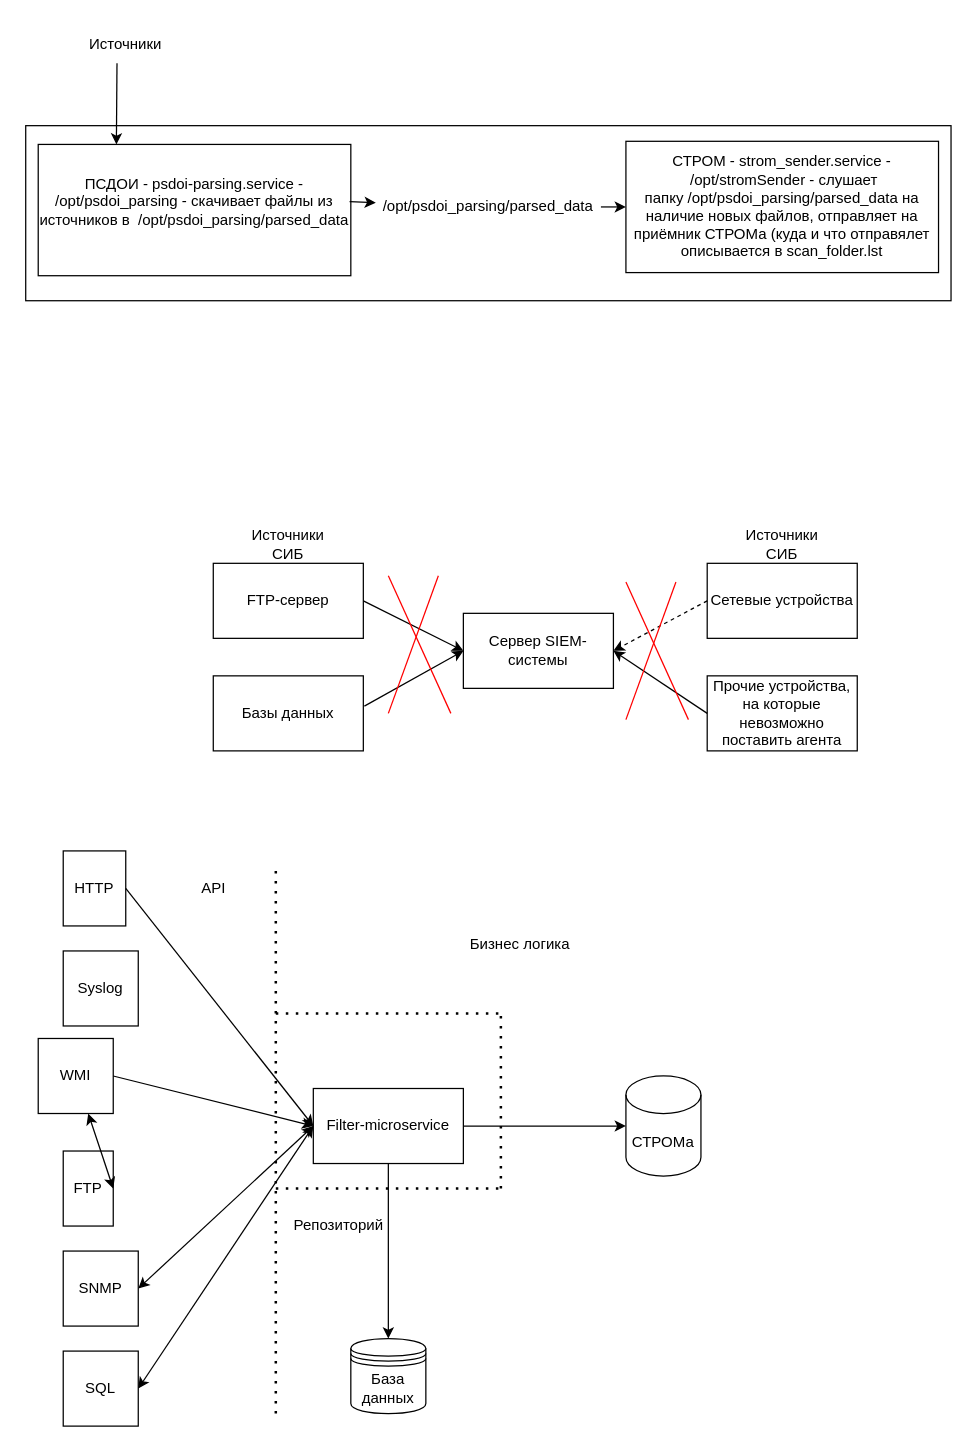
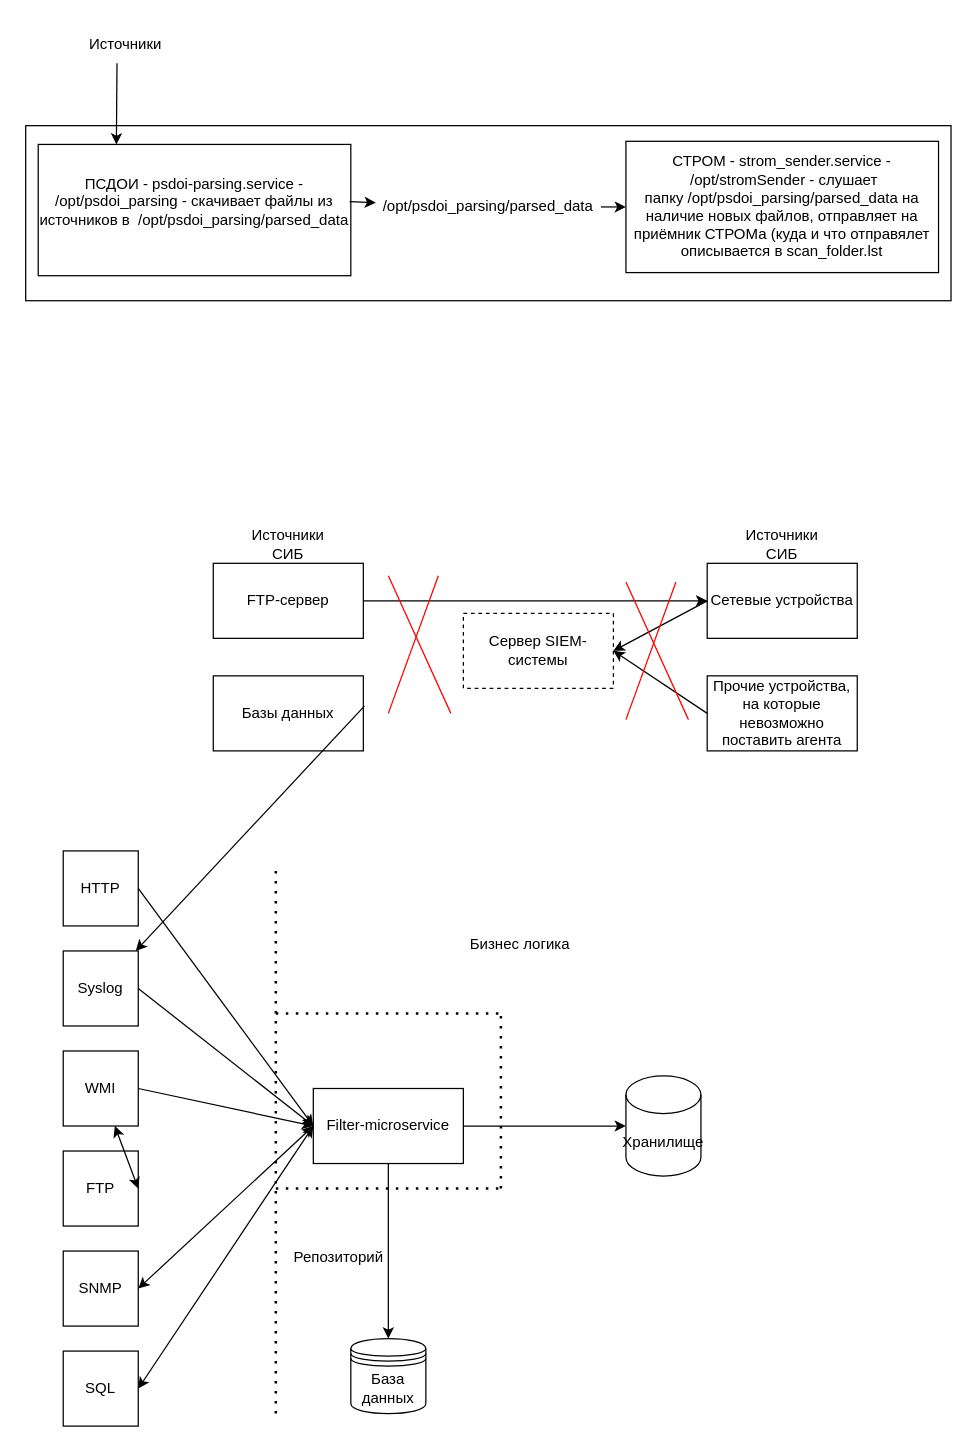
(407, 623) -> (531, 601)
(664, 624) -> (664, 624)
(538, 651) -> (538, 651)
(410, 680) -> (253, 825)
(94, 888) -> (101, 888)
(213, 888) -> none
none -> (222, 1054)
(76, 1076) -> (101, 1088)
(663, 1142) -> (663, 1142)
(88, 1188) -> (101, 1188)
(338, 1226) -> (338, 1257)
